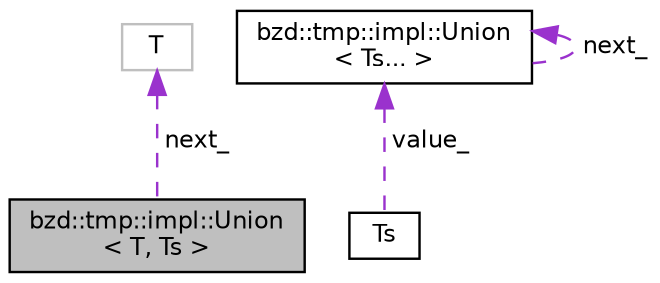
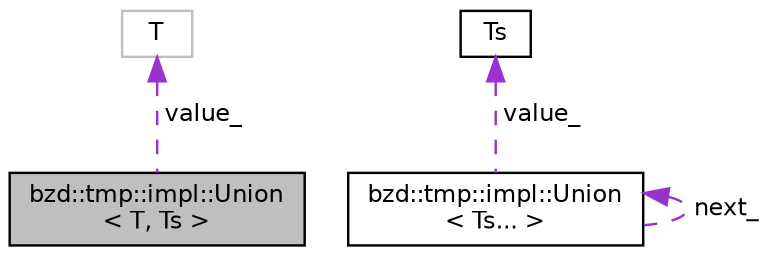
(195, 141) -> (201, 115)
(384, 161) -> (496, 127)
